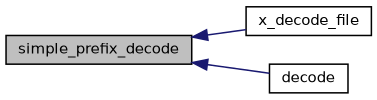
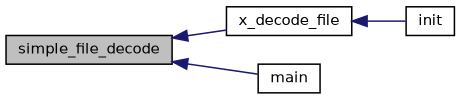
none -> (430, 21)
(99, 50) -> (89, 50)
(309, 79) -> (289, 79)
